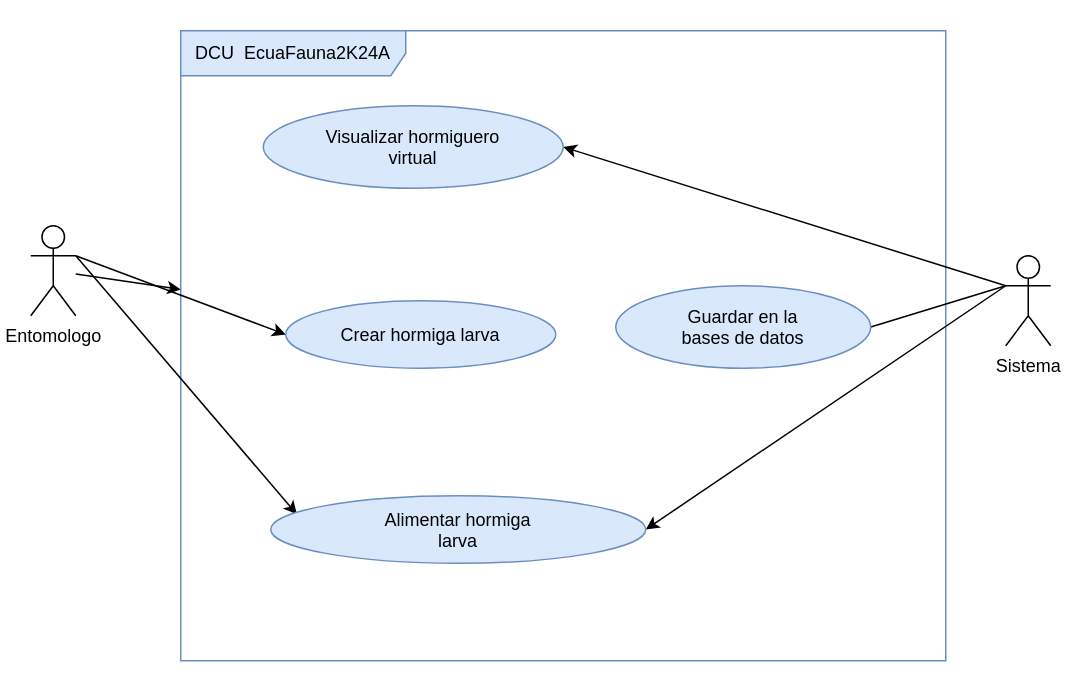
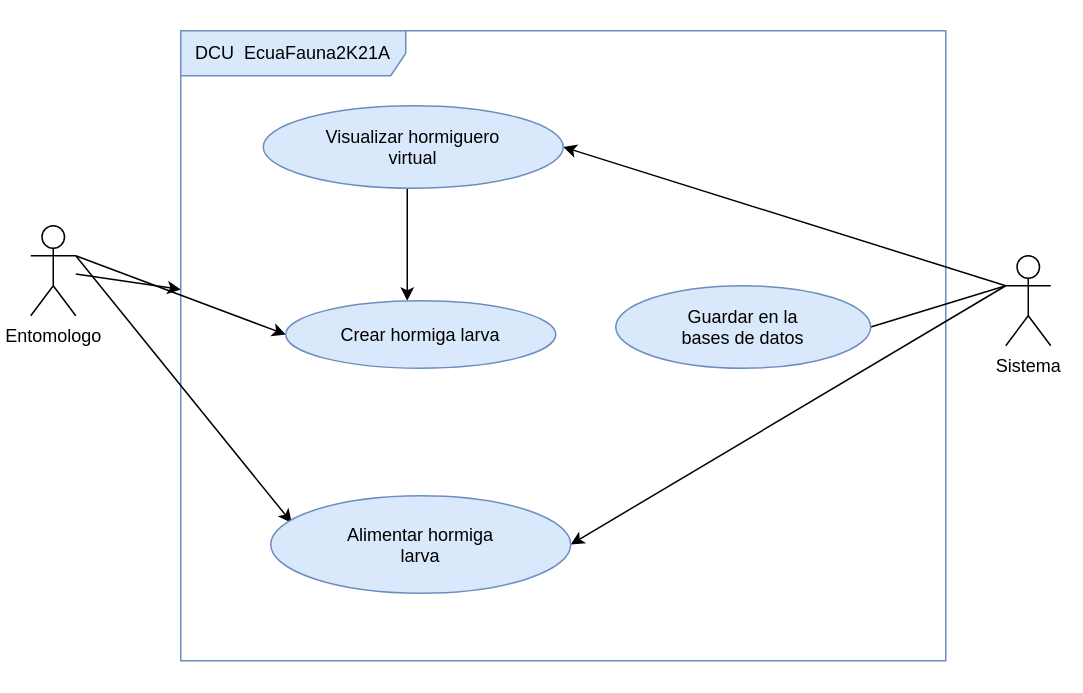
(293, 53) -> (293, 53)
none -> (407, 240)
(458, 530) -> (421, 545)
